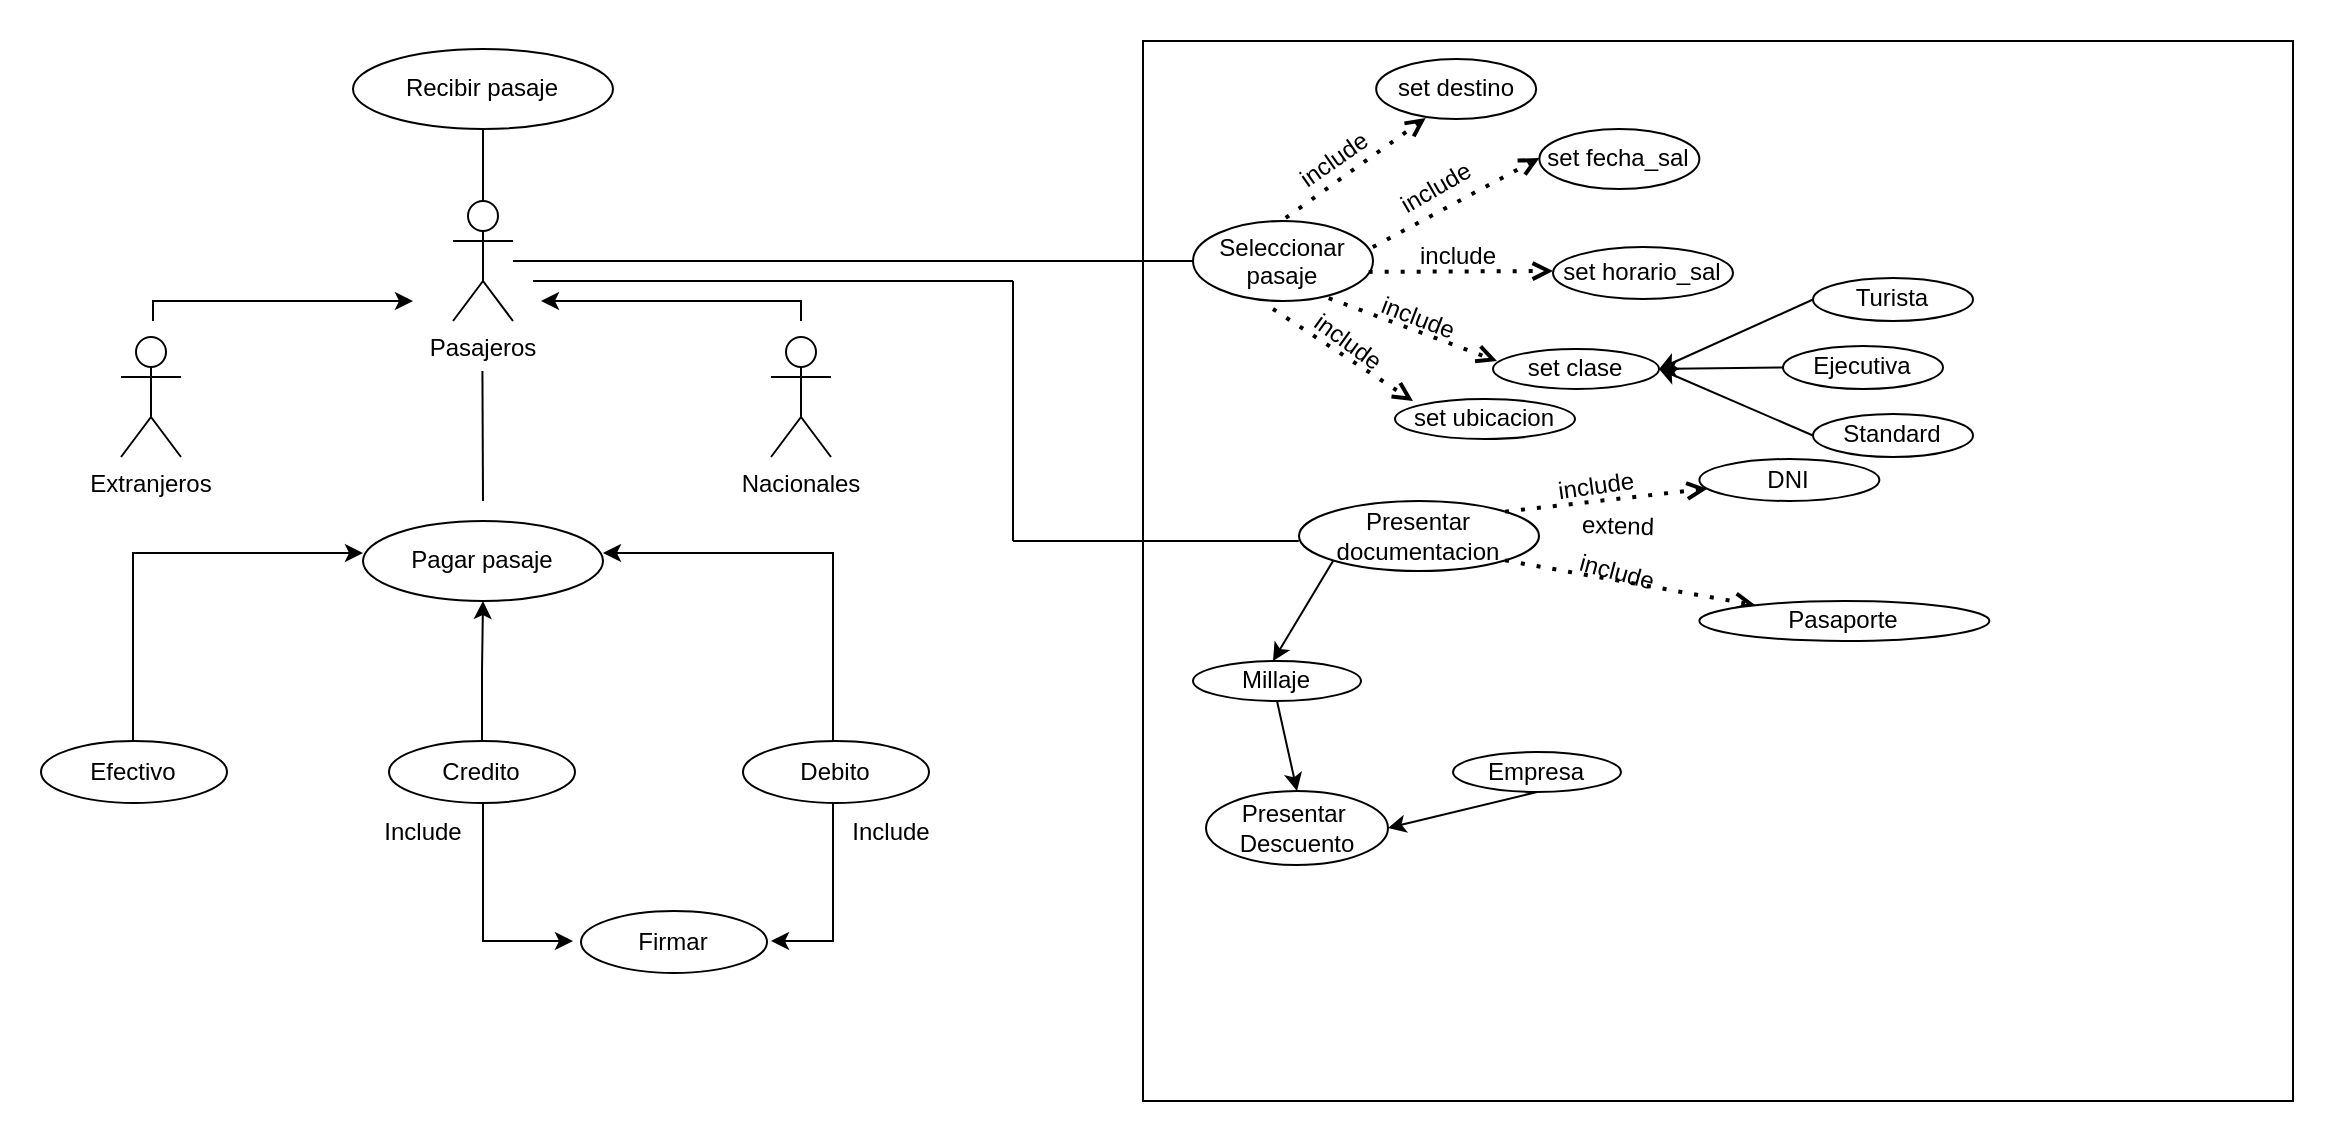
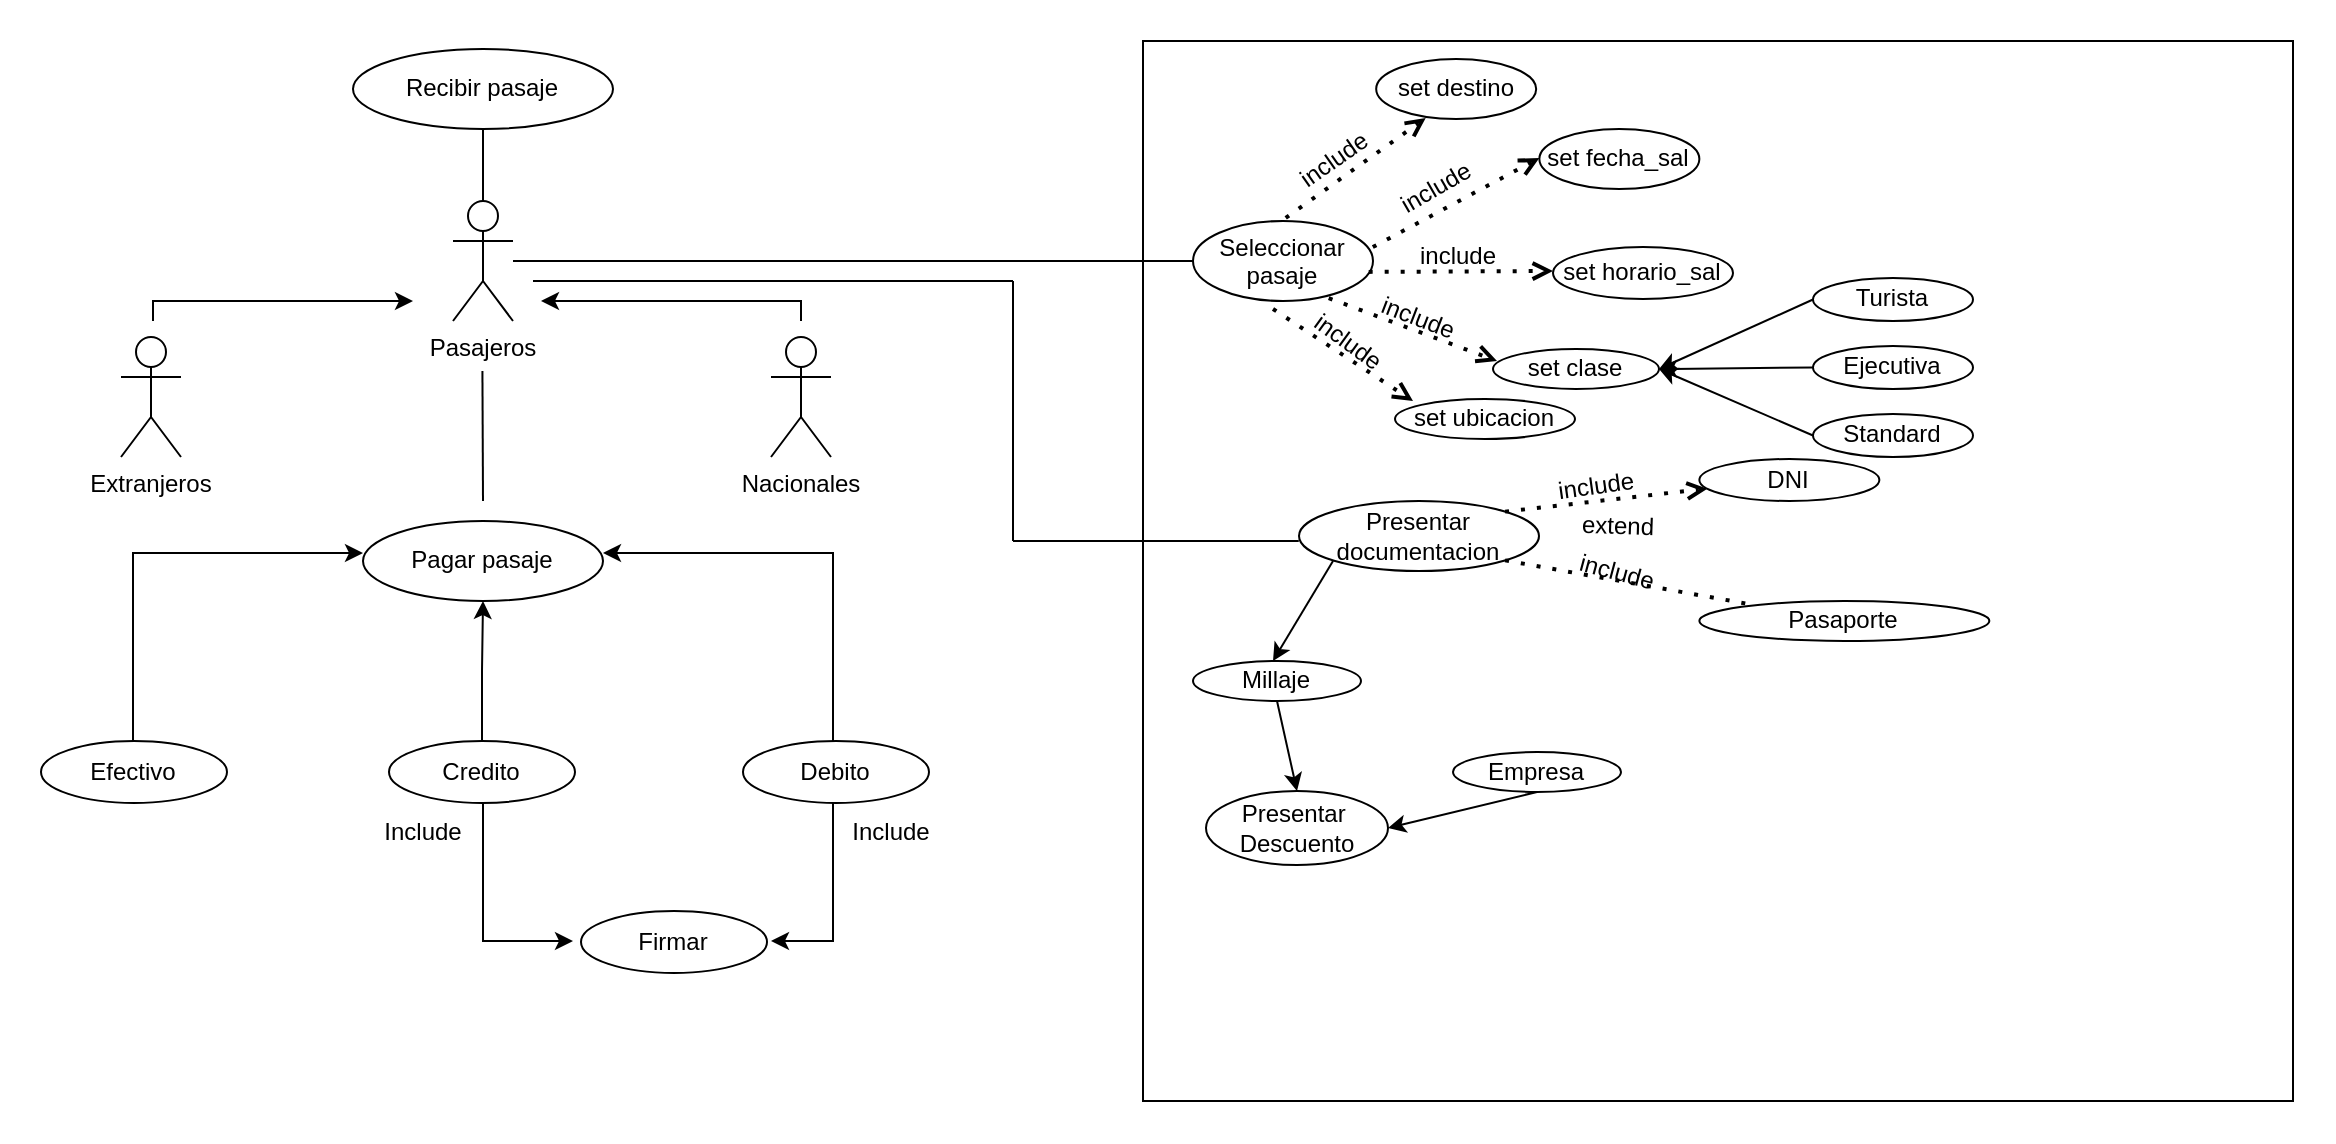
(1863, 367) -> (1893, 367)
(1744, 603) -> (1748, 604)
